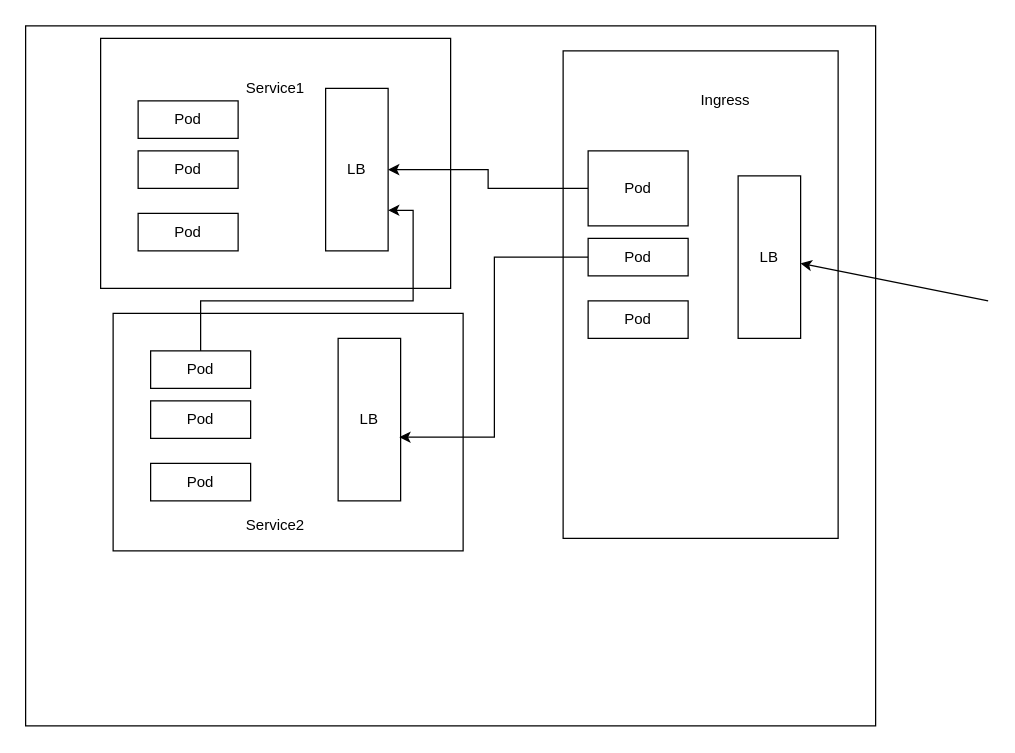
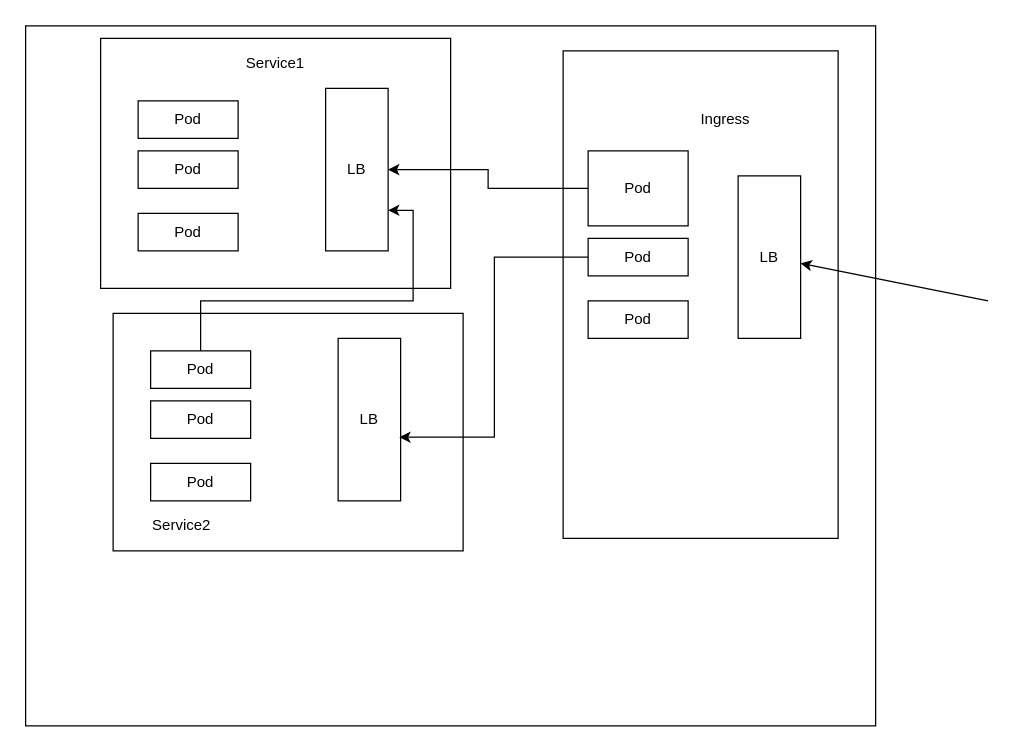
(276, 88) -> (276, 63)
(726, 101) -> (726, 119)
(276, 526) -> (182, 526)
